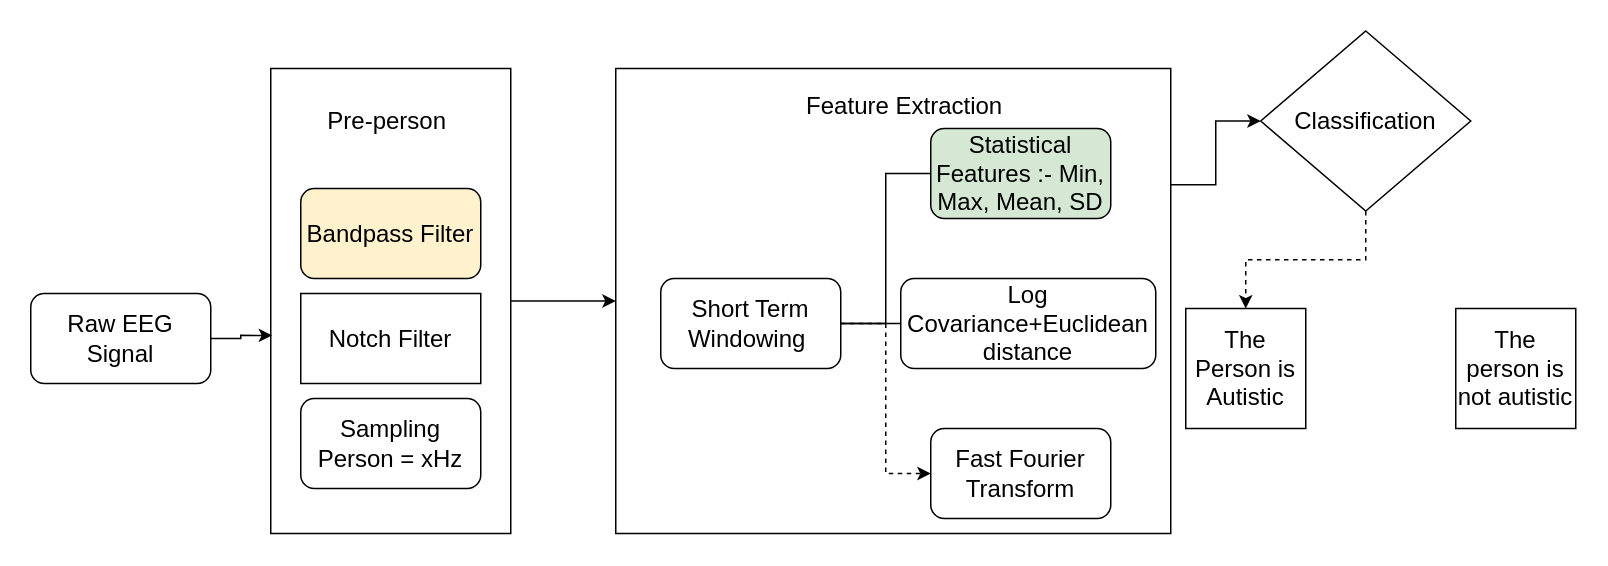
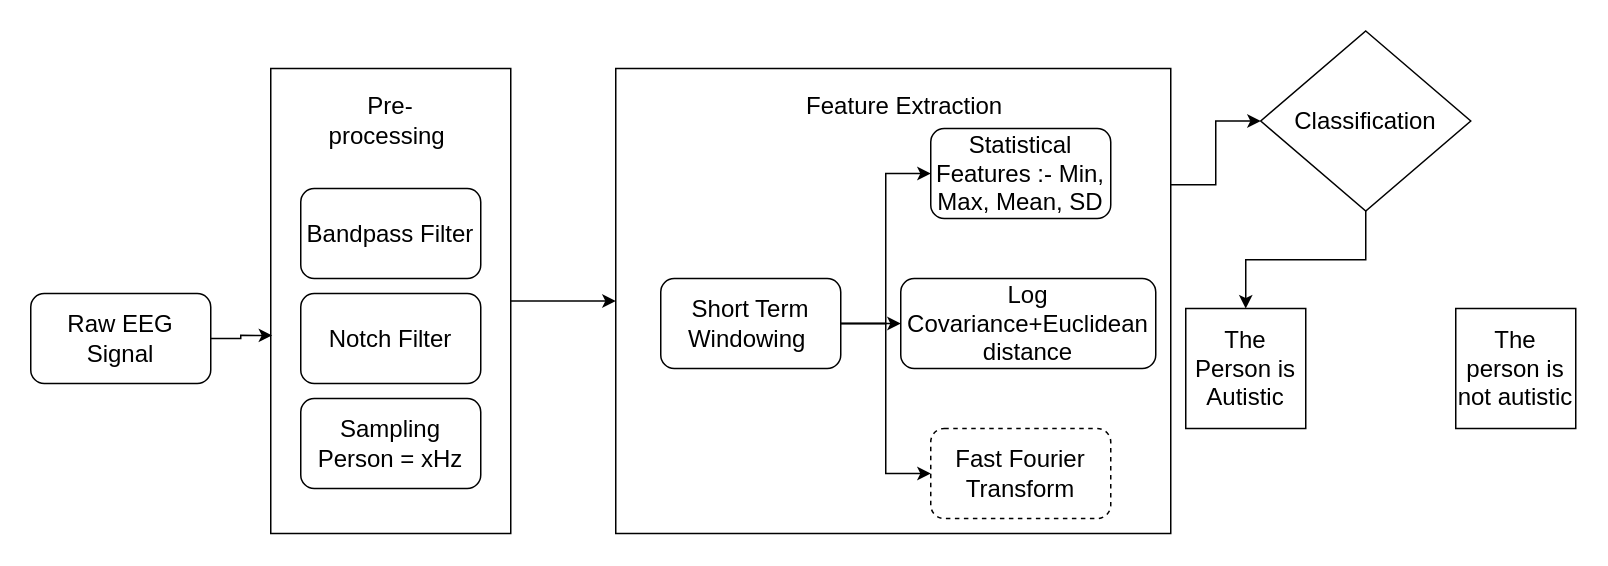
(391, 121) -> (391, 121)
(923, 173) -> (919, 173)
(1021, 173) -> (1021, 173)
(391, 233) -> (391, 233)
(1309, 260) -> (1309, 260)
(893, 323) -> (889, 323)
(391, 338) -> (391, 338)
(886, 414) -> (886, 414)
(1021, 473) -> (1021, 473)
